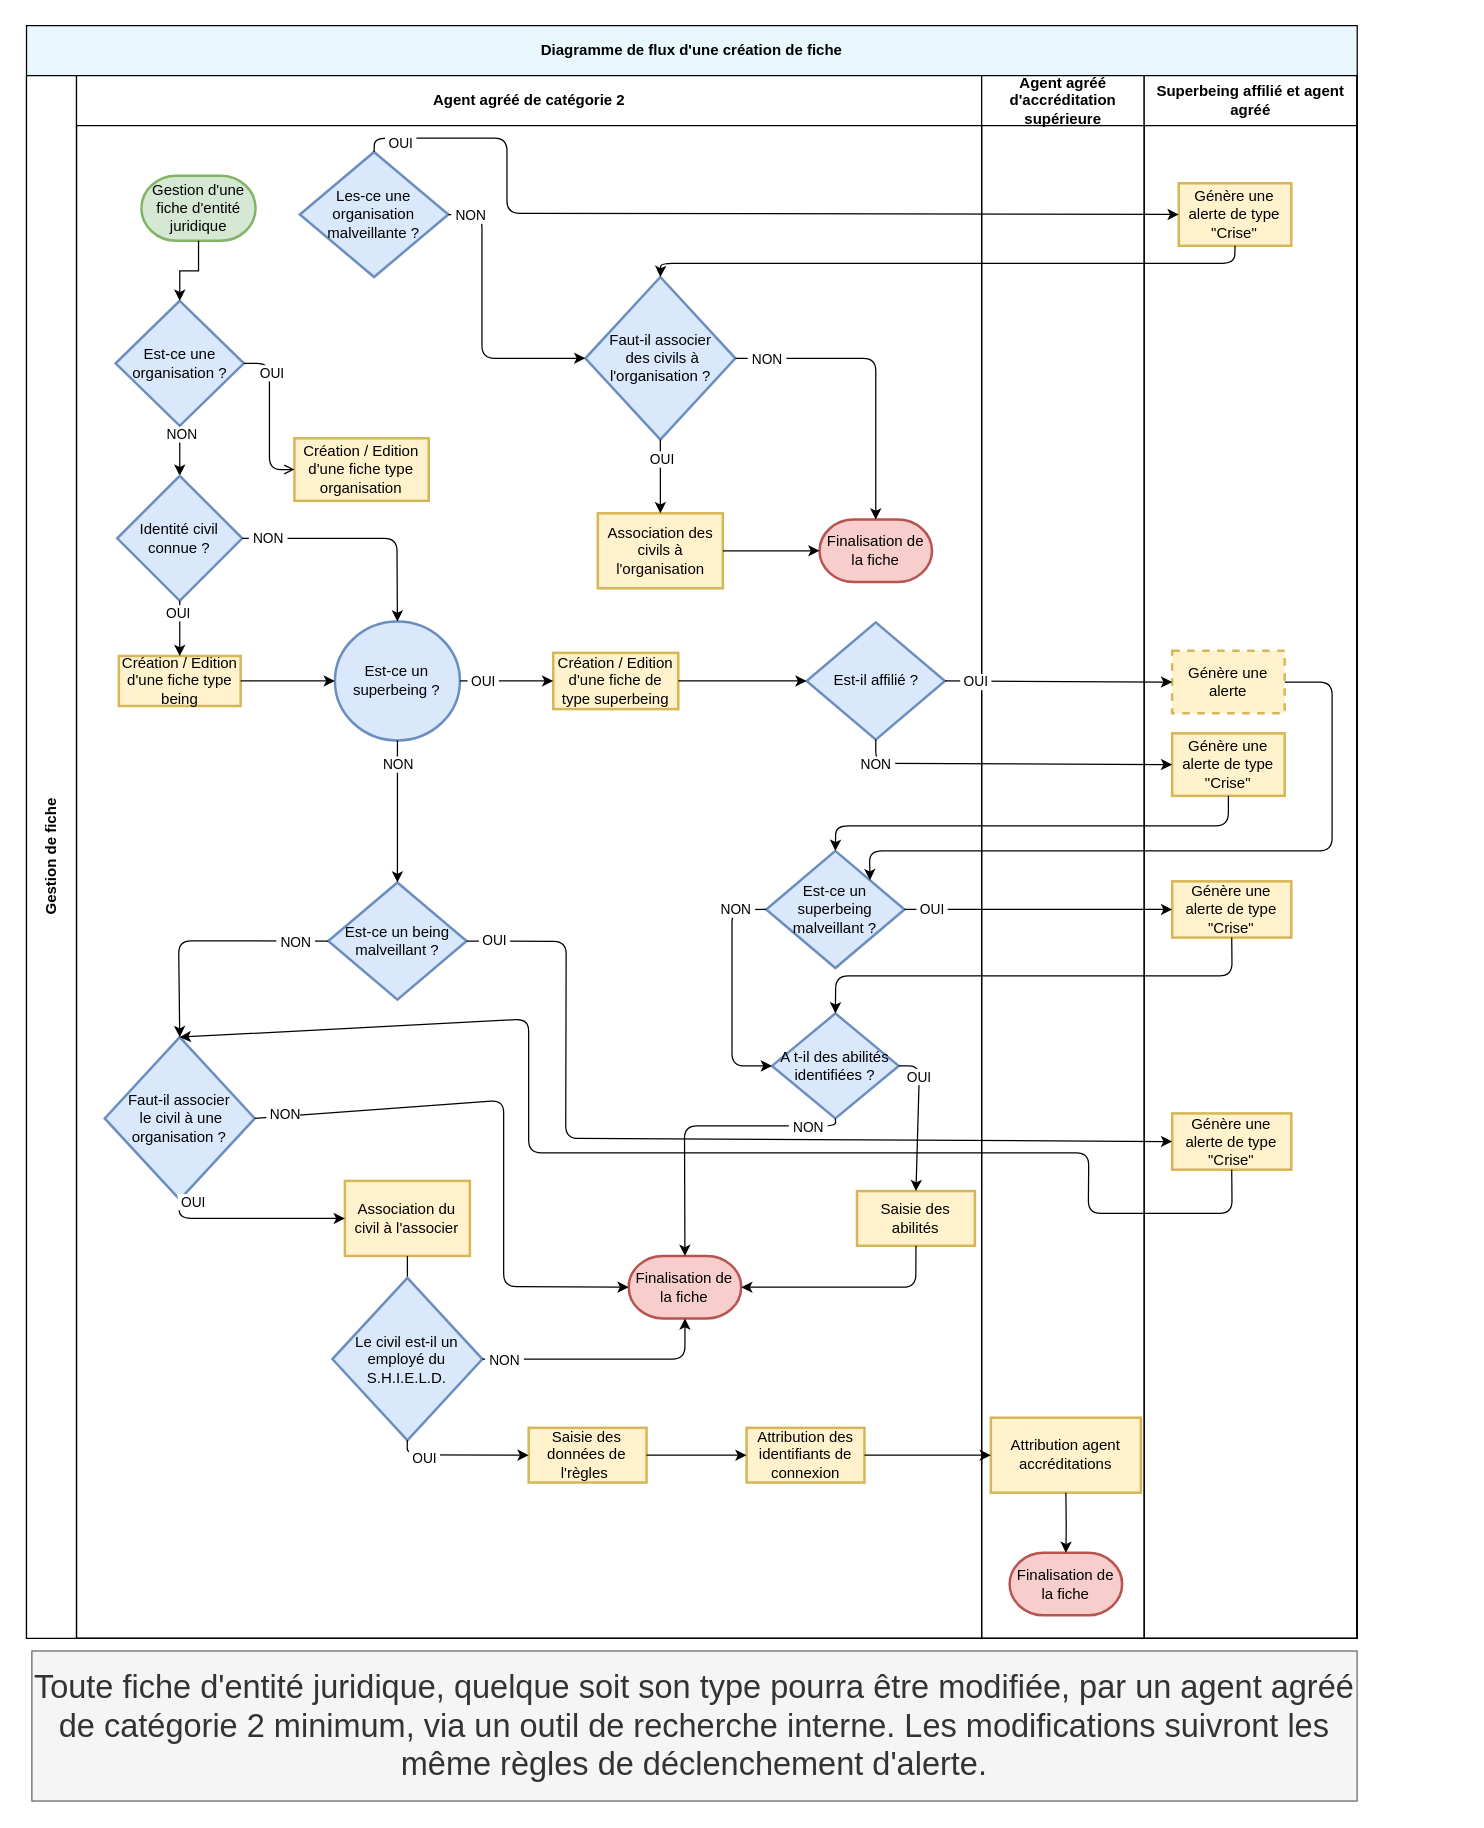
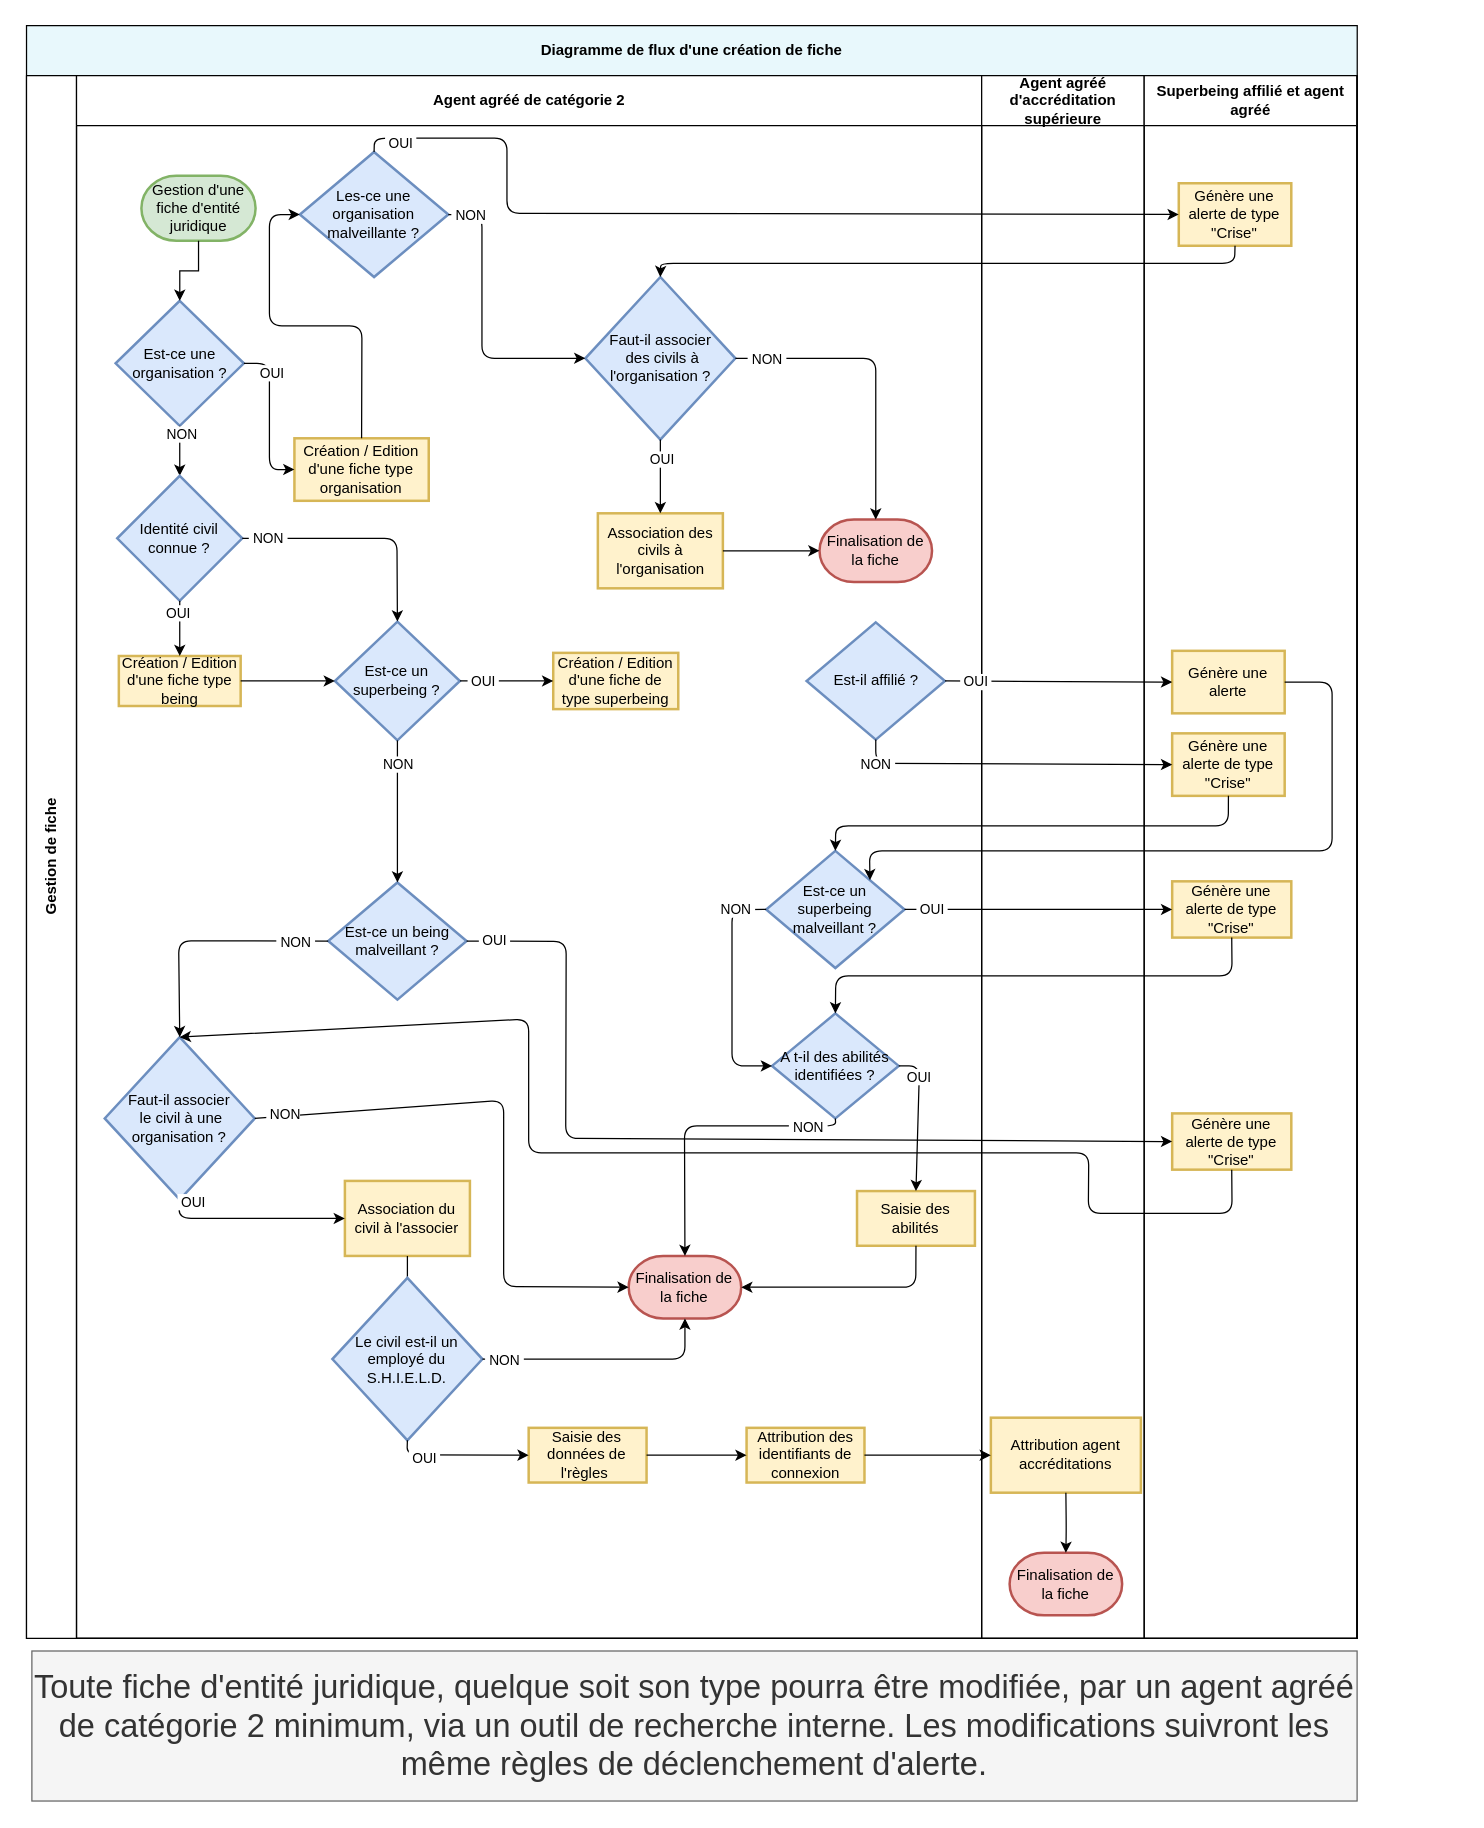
none -> (311, 326)
(284, 469) -> (276, 469)
(397, 681) -> (397, 681)
(738, 681) -> none
(1228, 682) -> (1228, 682)
